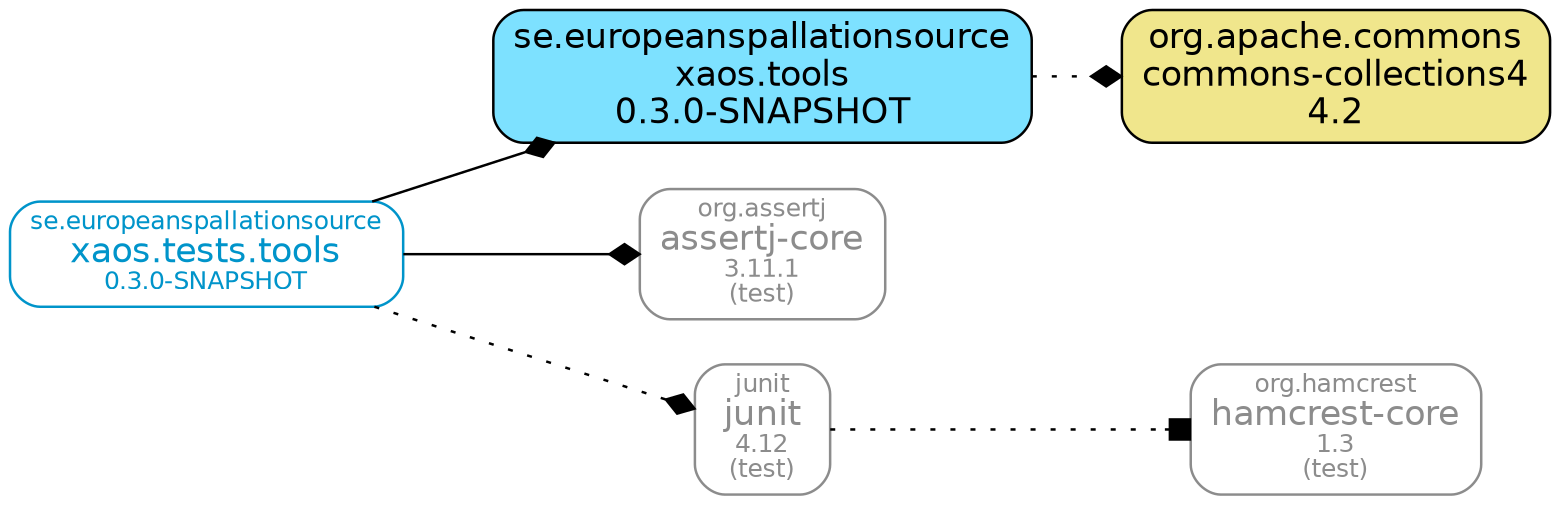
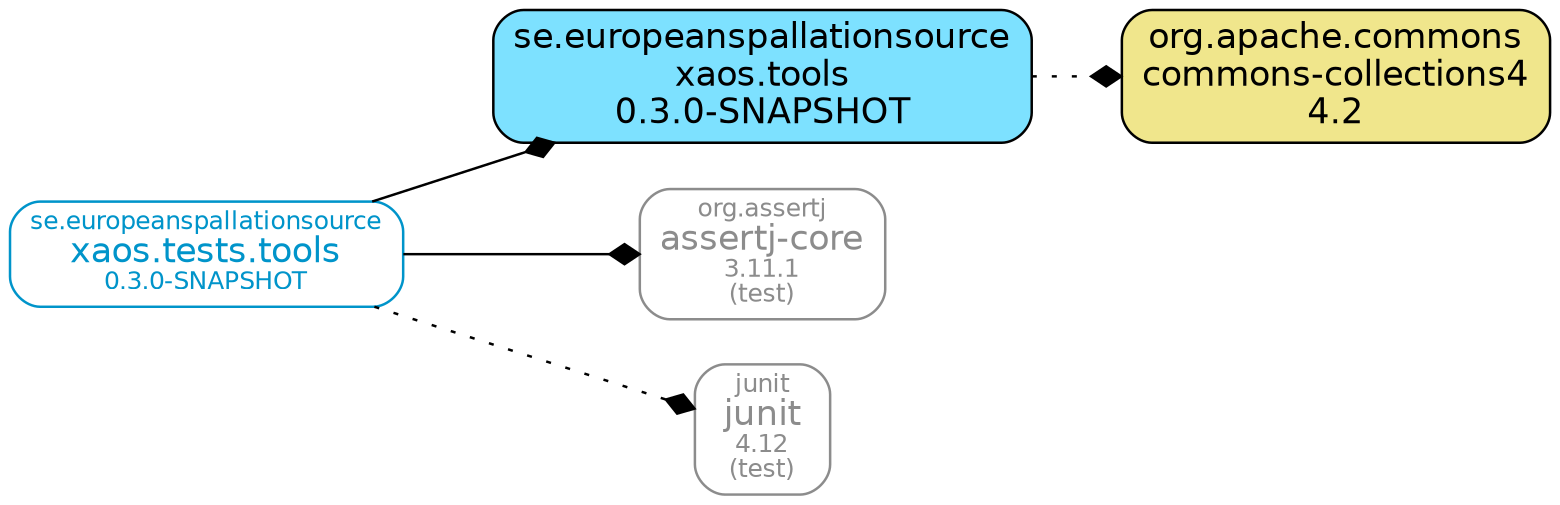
(1336, 429) -> none
